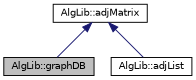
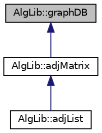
(71, 43) -> (51, 45)
